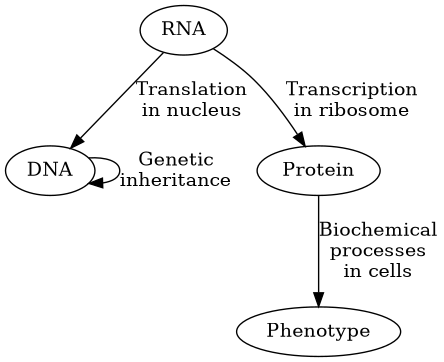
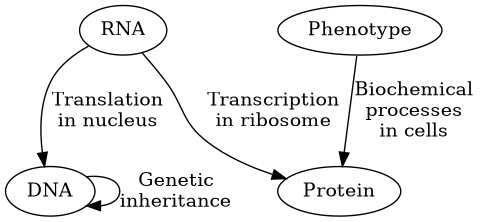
(319, 244) -> (350, 104)
